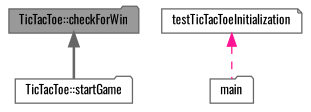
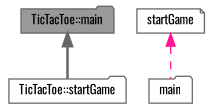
(74, 21) -> (68, 21)
(232, 21) -> (171, 21)
